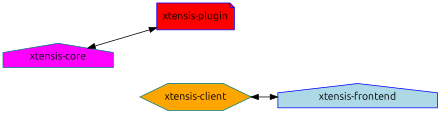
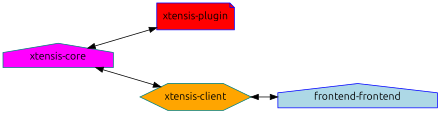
none -> (128, 77)
(358, 97) -> (358, 97)
